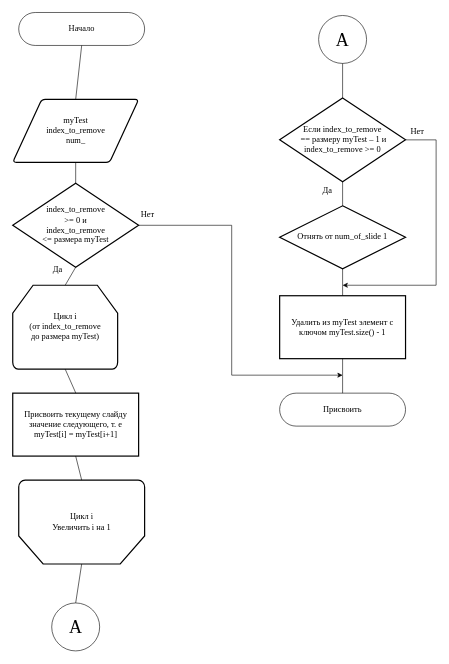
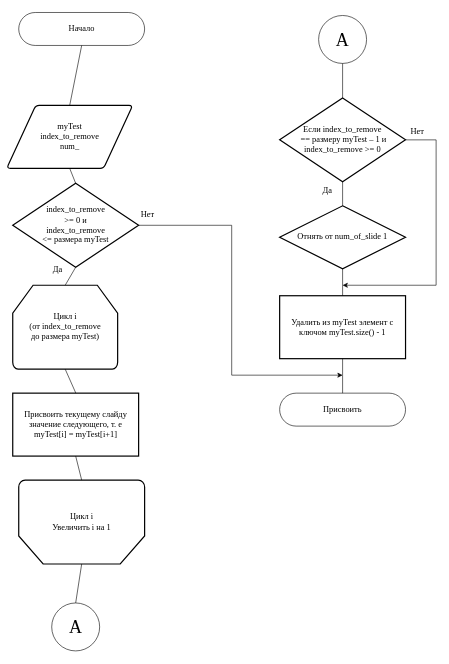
(76, 131) -> (70, 137)
